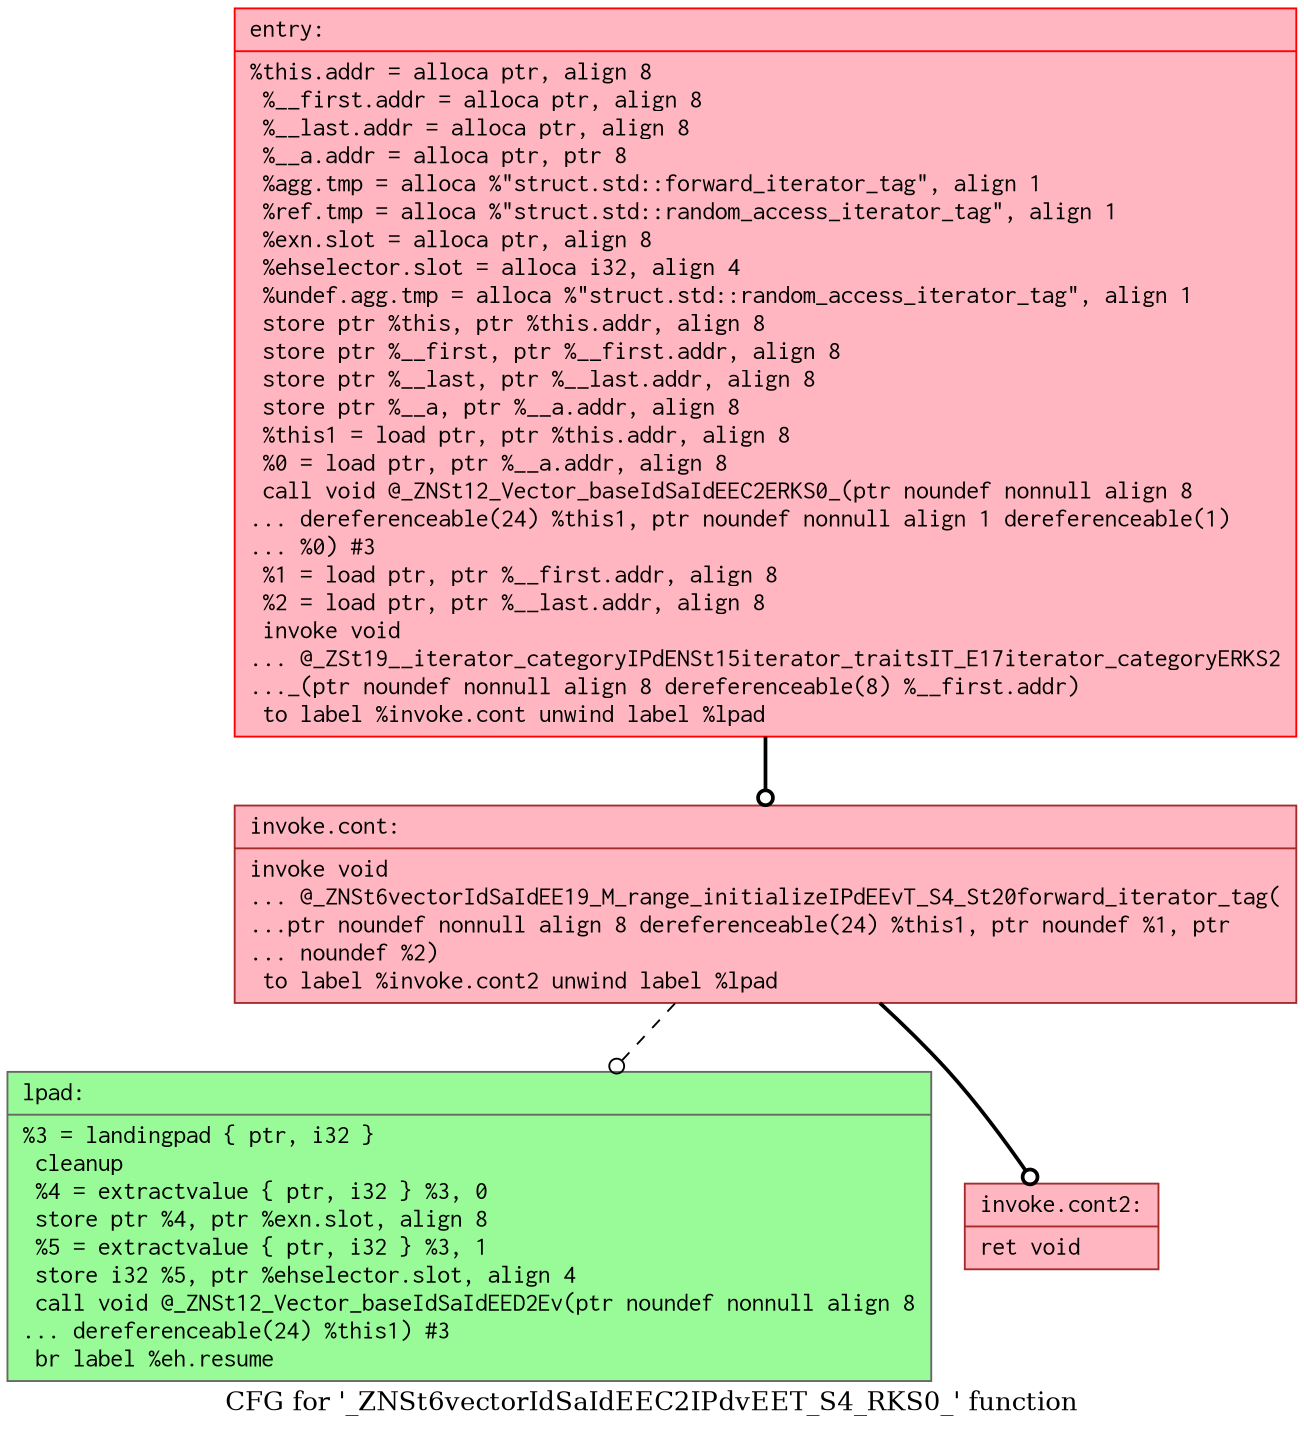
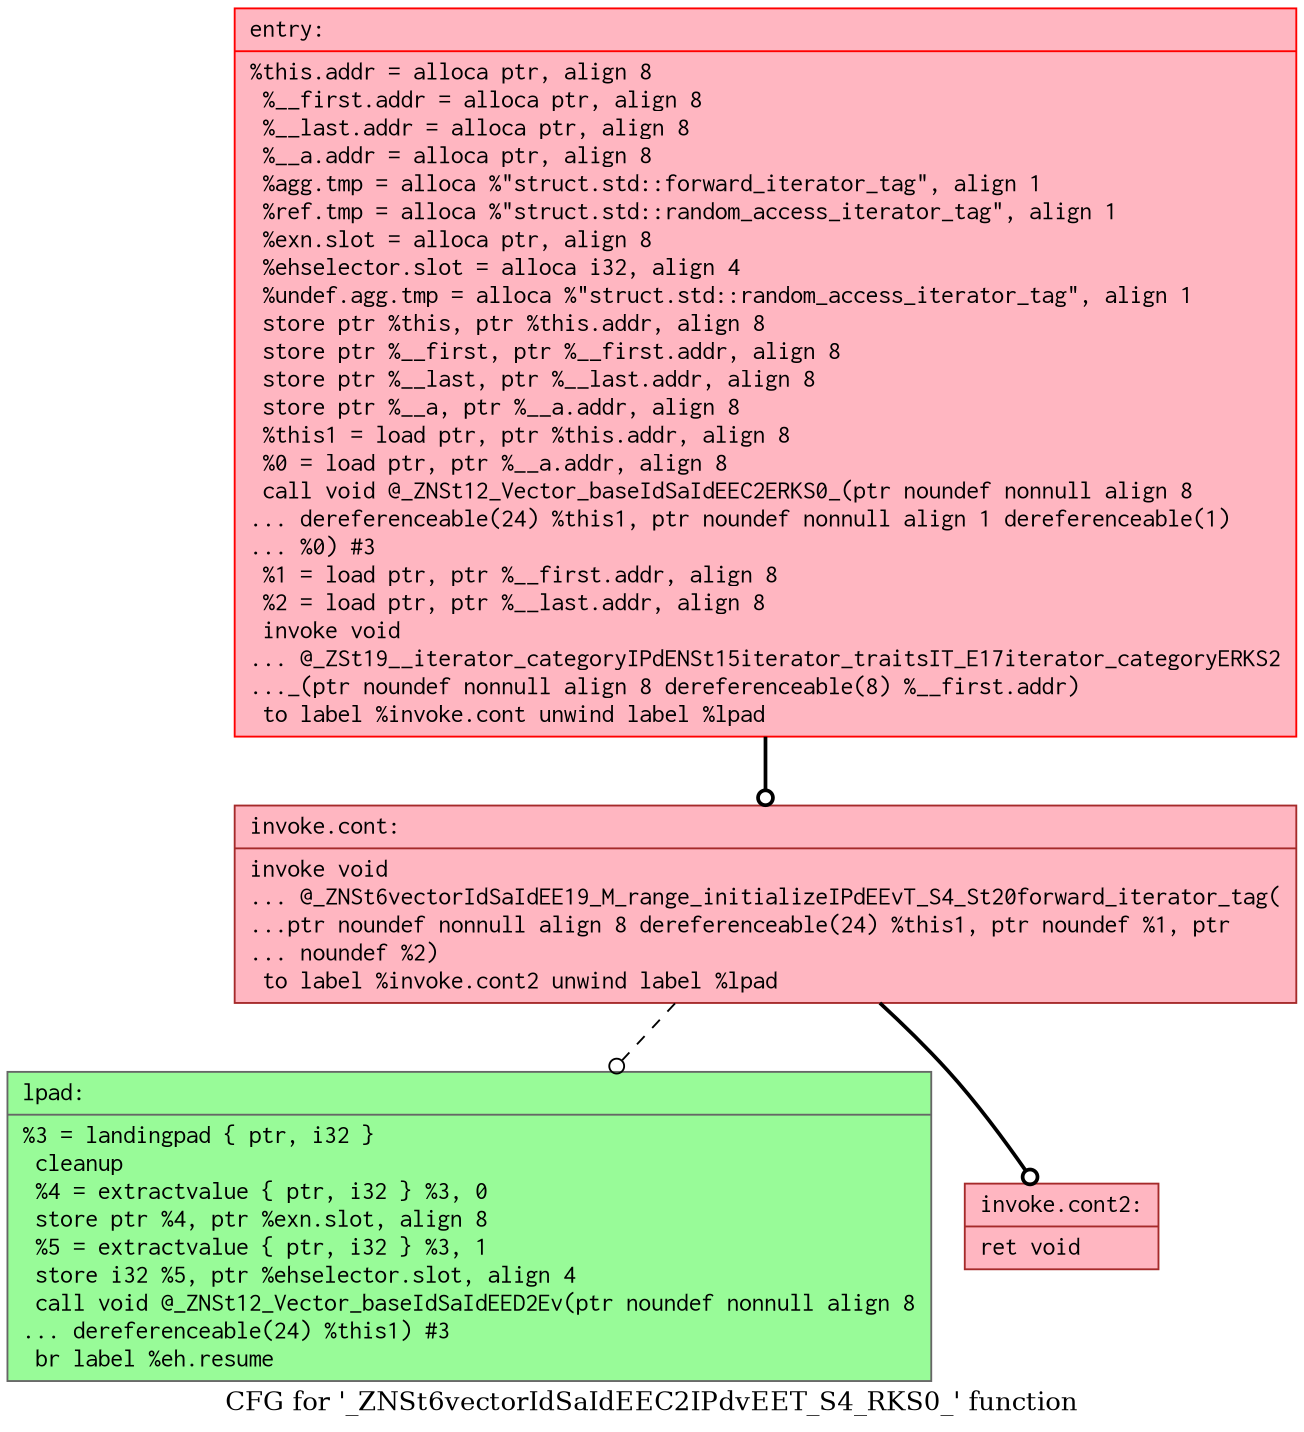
(439, 156) -> (452, 156)
